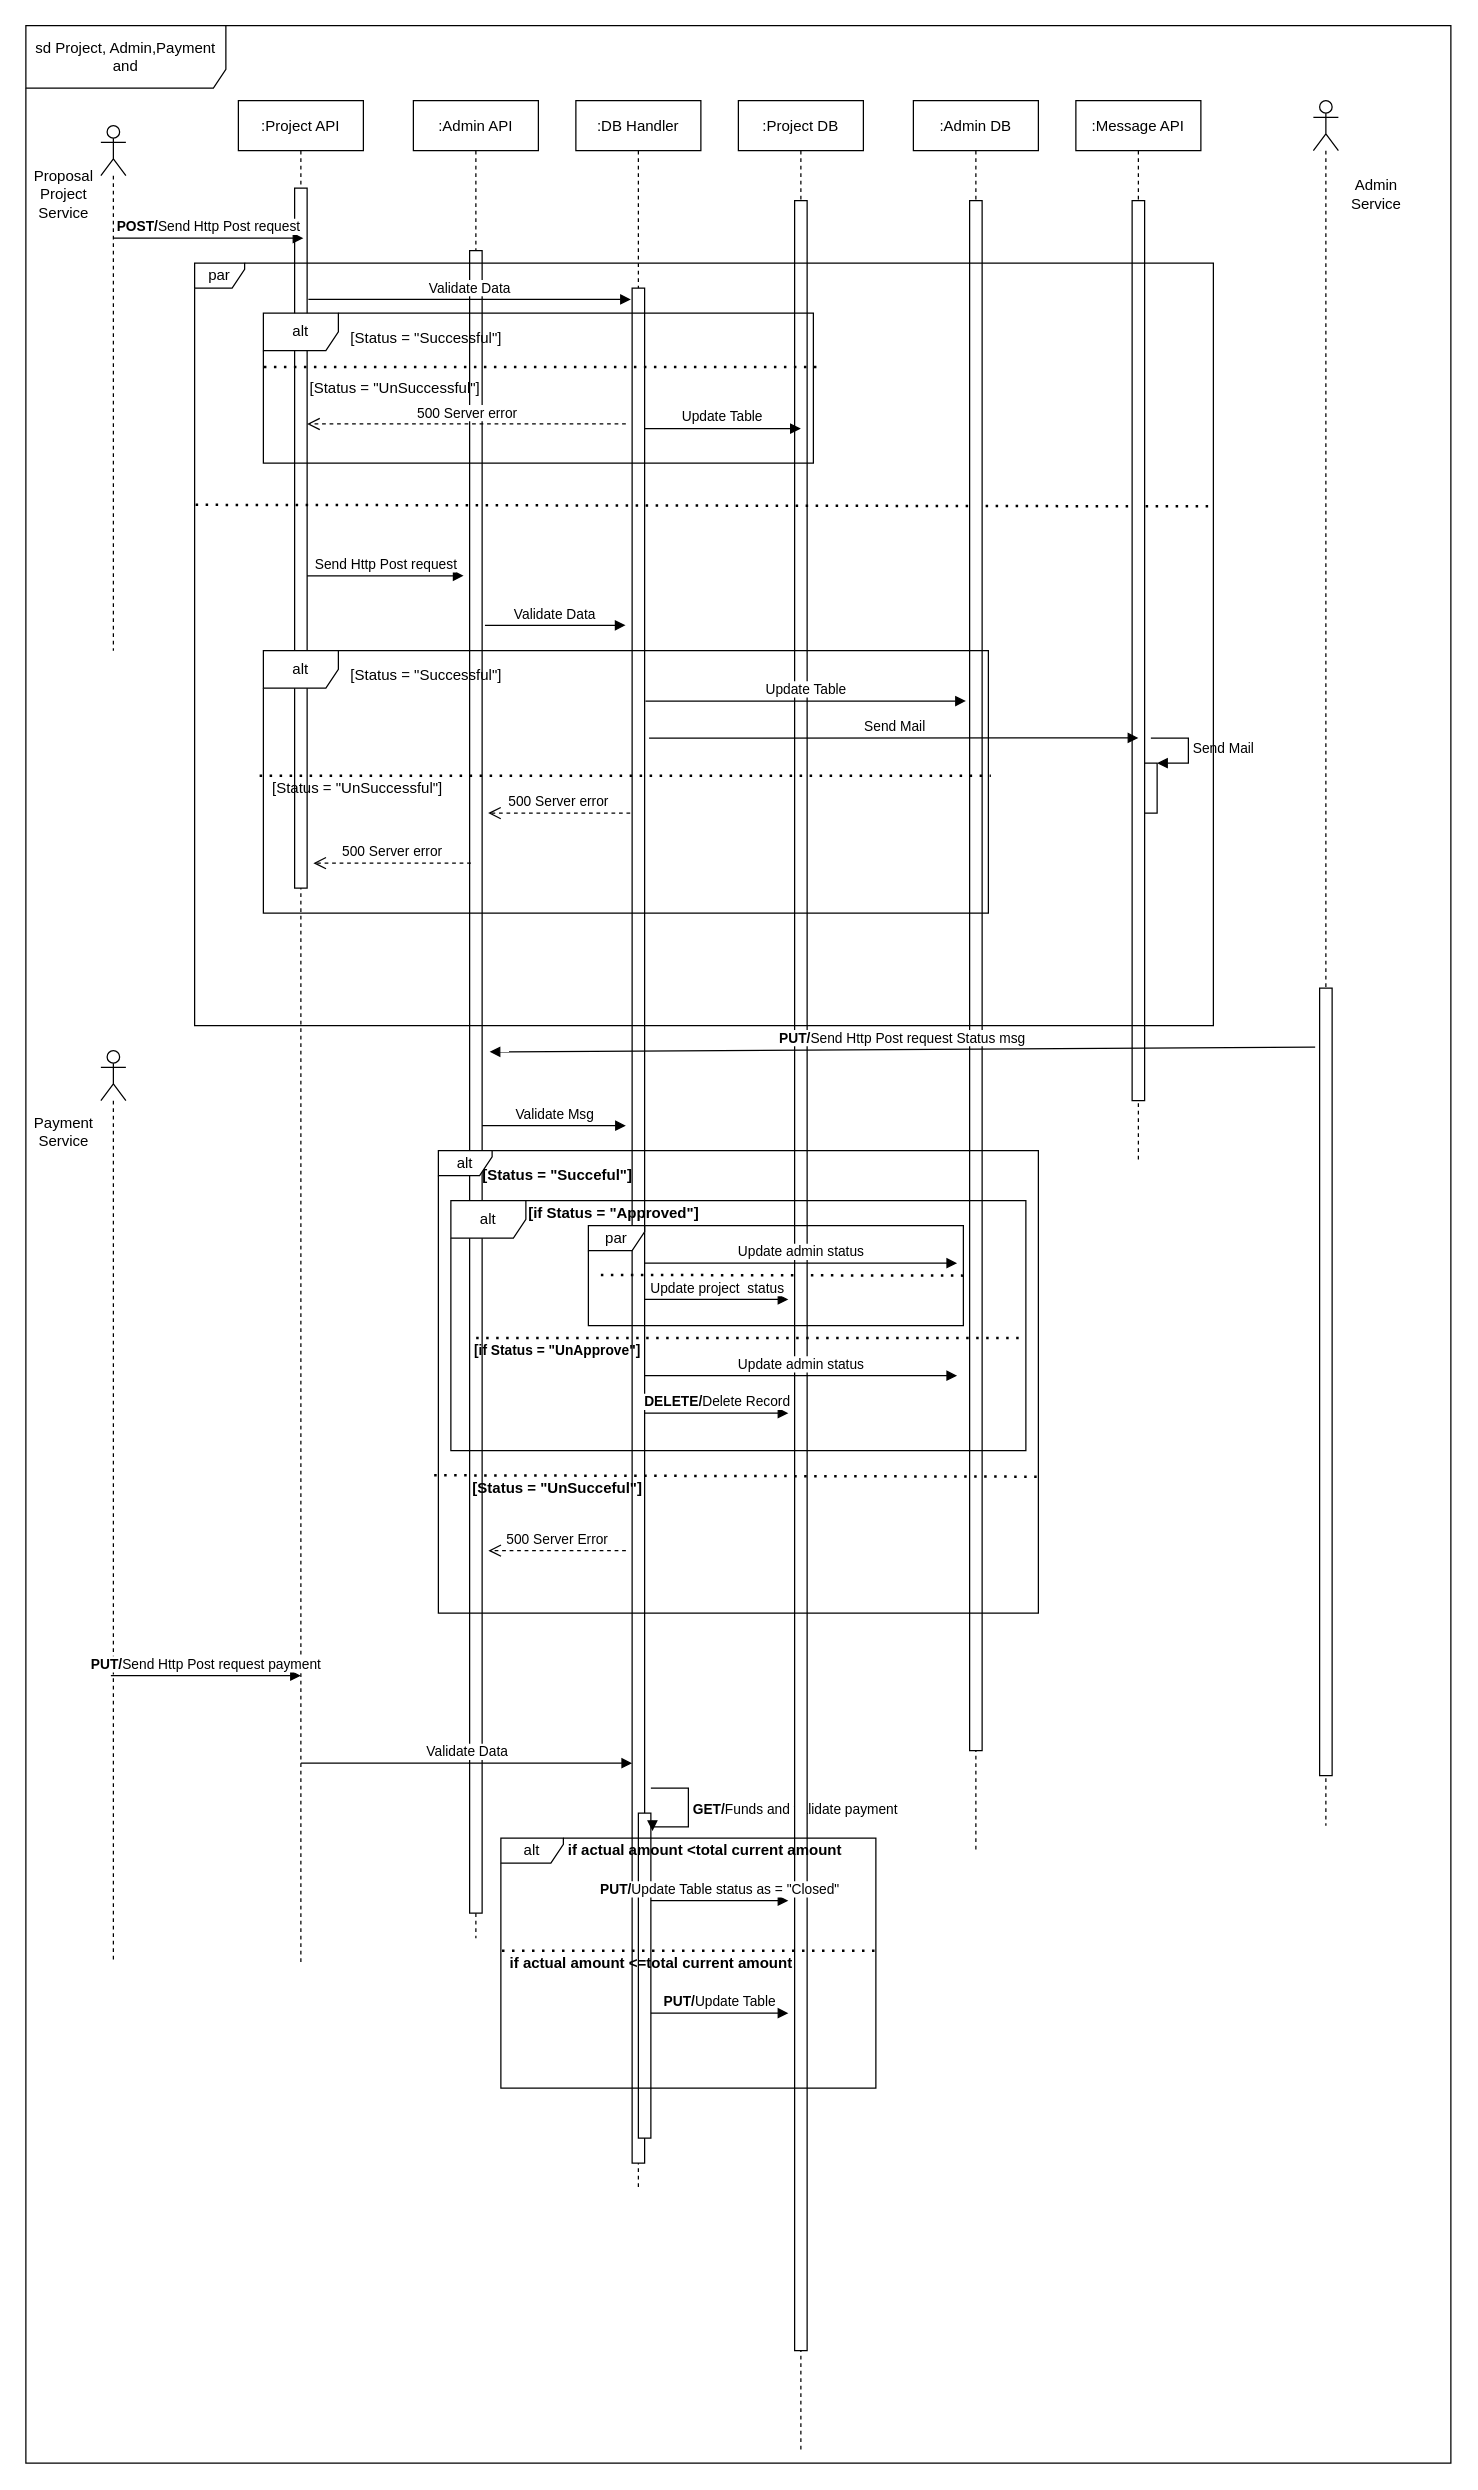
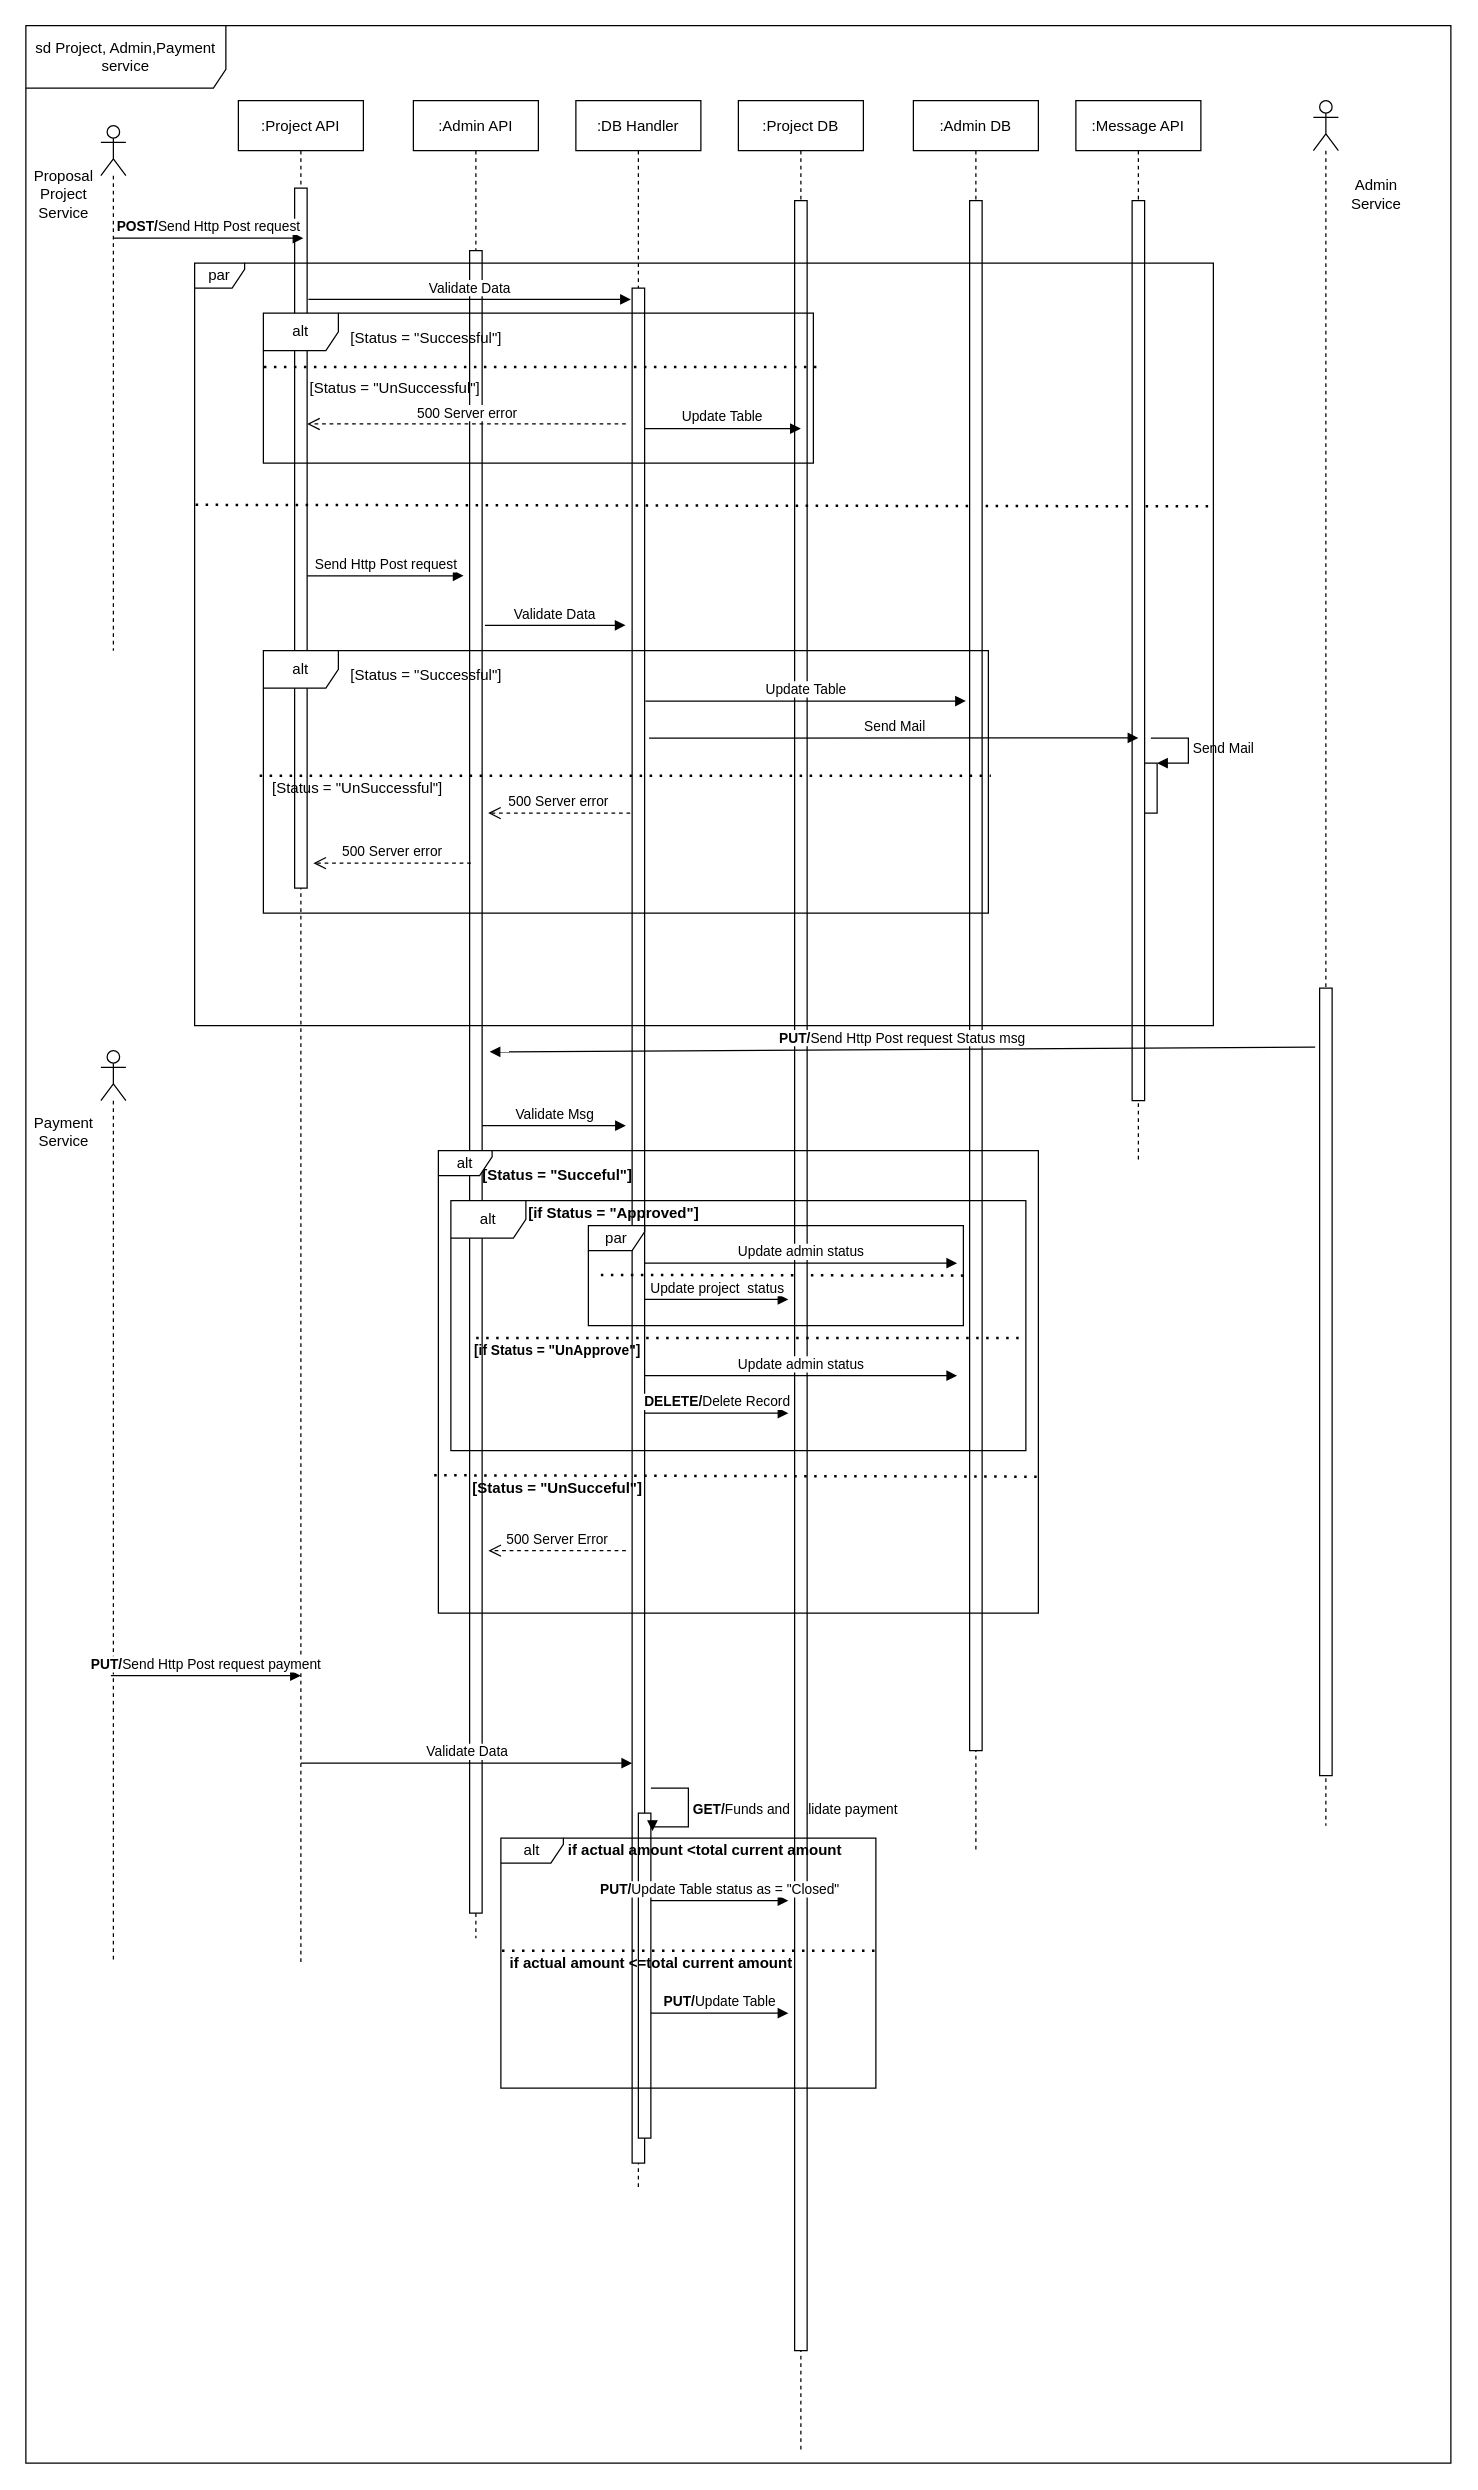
(126, 57) -> (126, 57)
